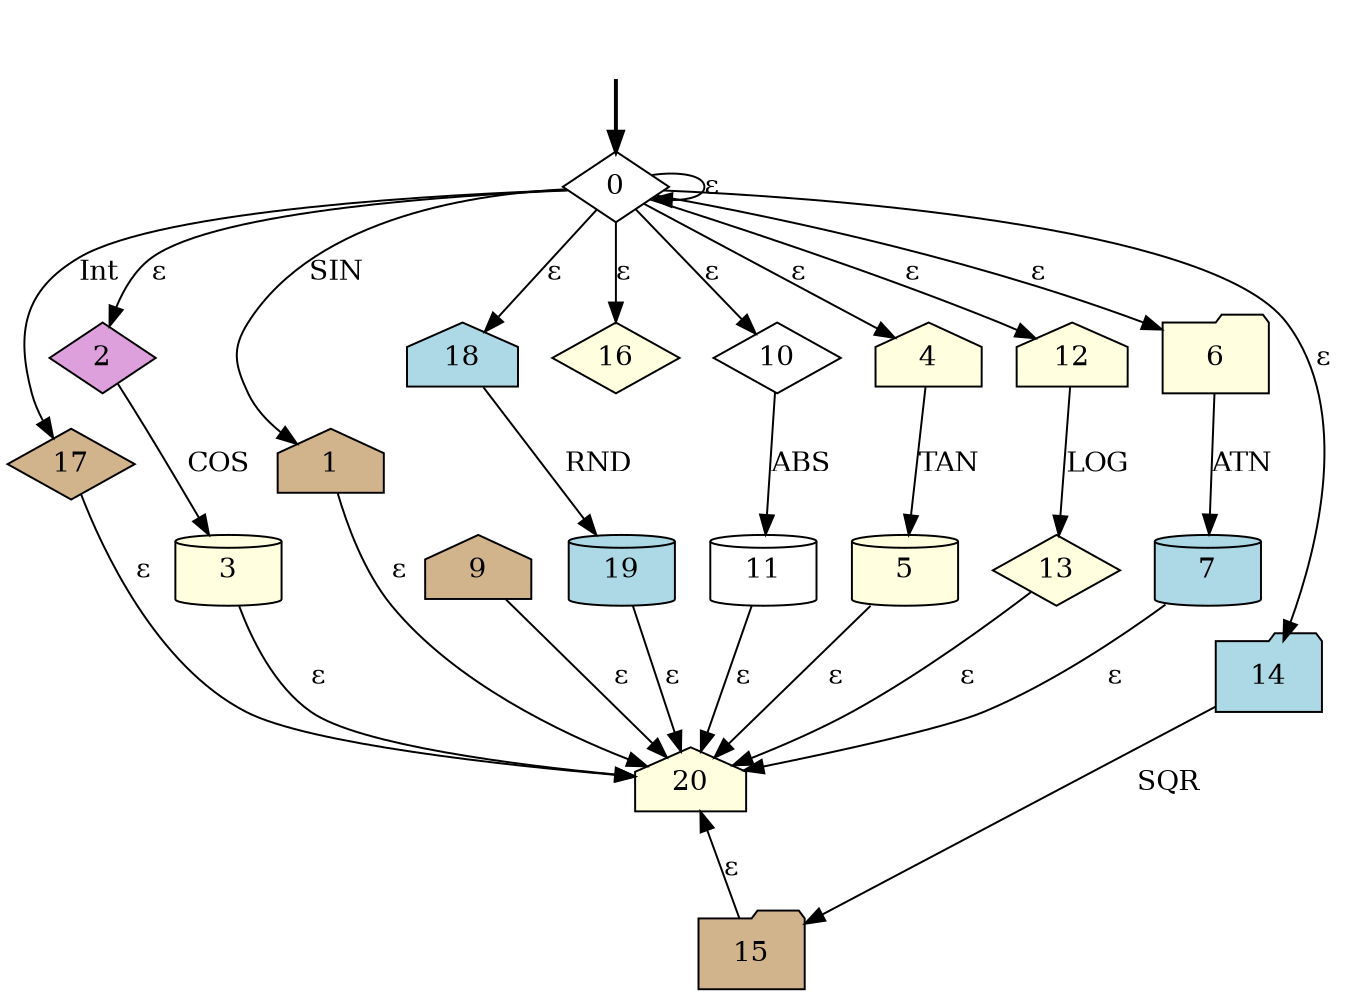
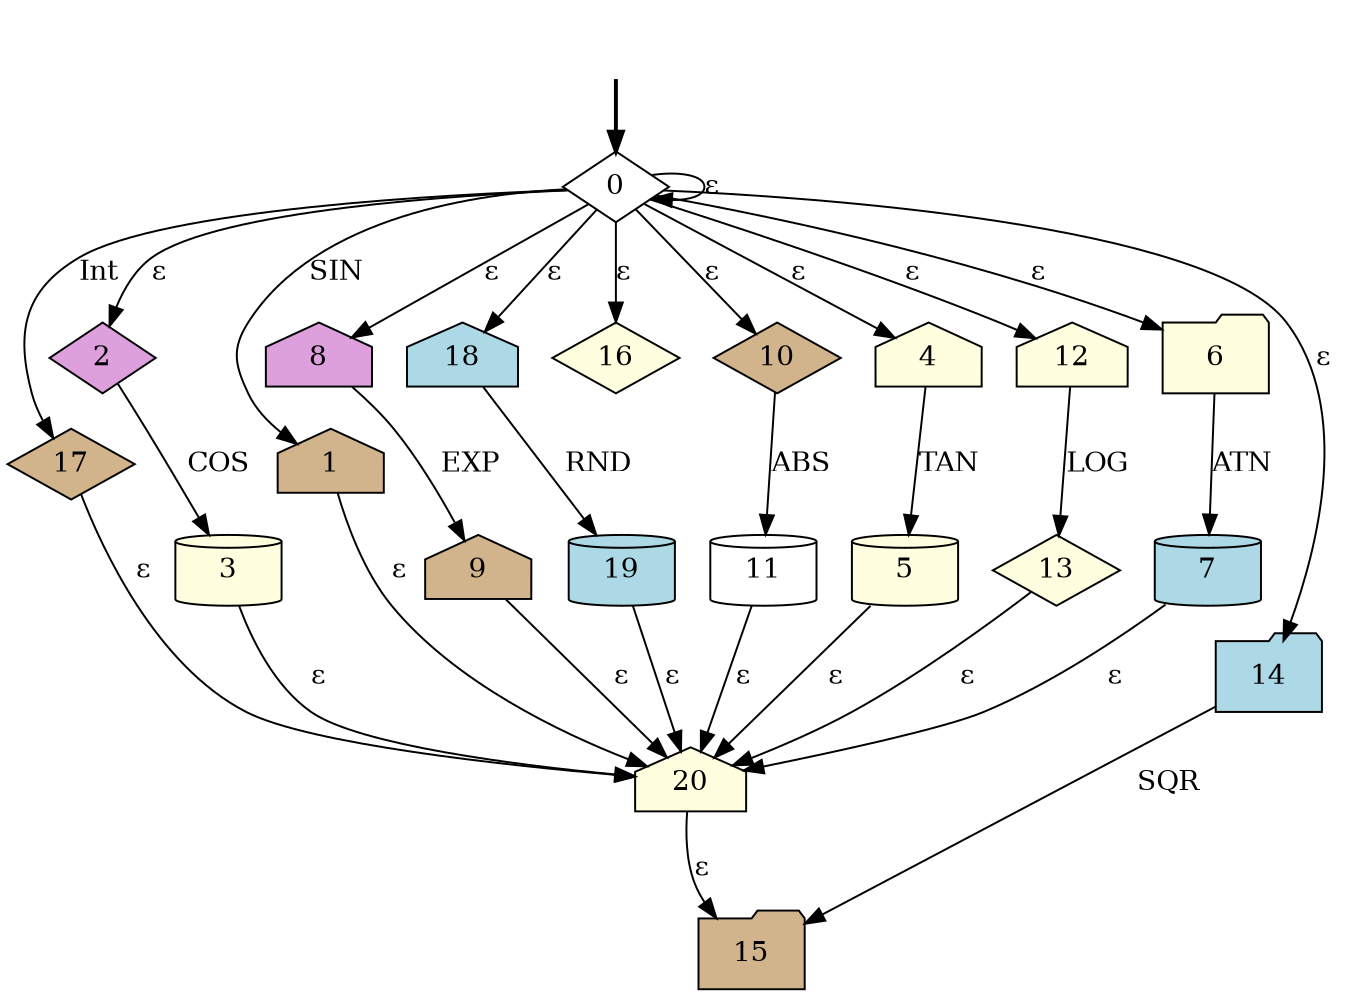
none -> (319, 358)
(777, 358) -> (777, 358)
(723, 874) -> (688, 858)
